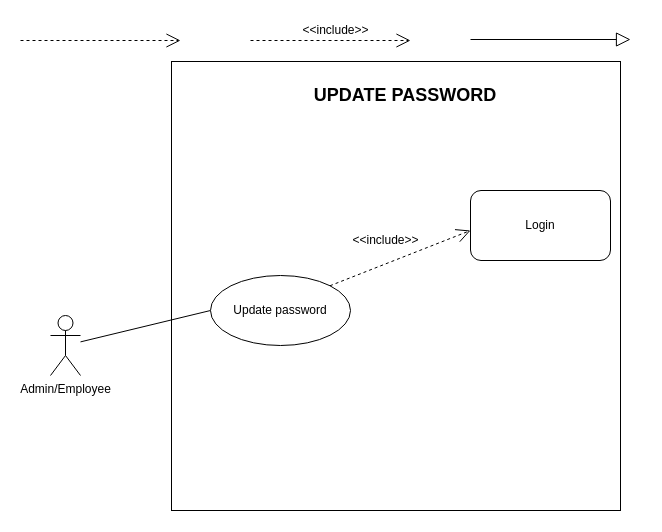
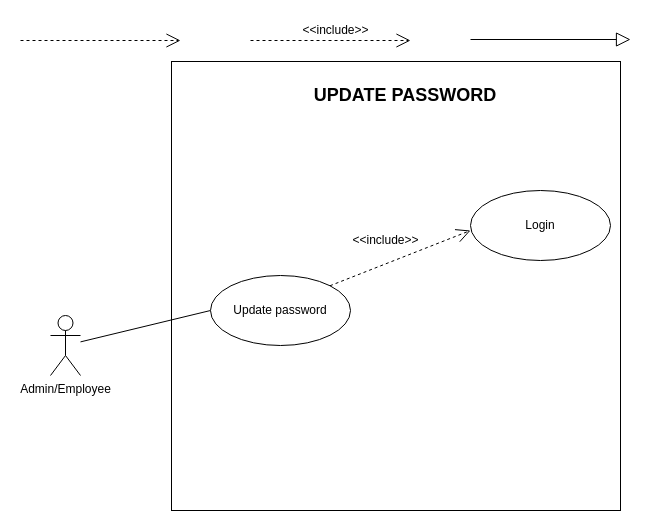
(541, 226) -> (541, 226)
